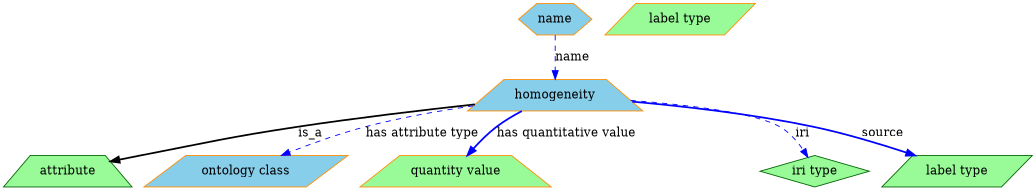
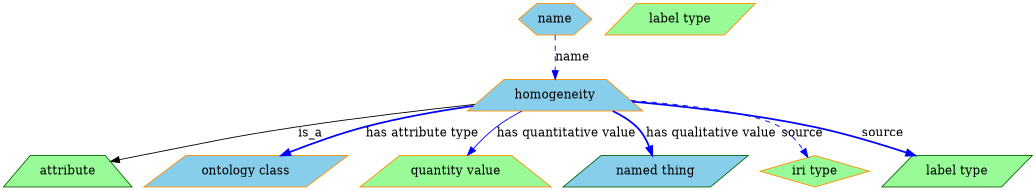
(380, 123) -> (380, 123)
(296, 127) -> (296, 127)
(496, 127) -> (496, 127)
(802, 133) -> (802, 133)
none -> (656, 171)
(815, 171) -> (815, 171)
